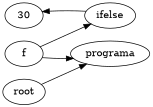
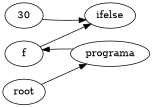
(68, 11) -> (60, 20)
(54, 58) -> (61, 49)
